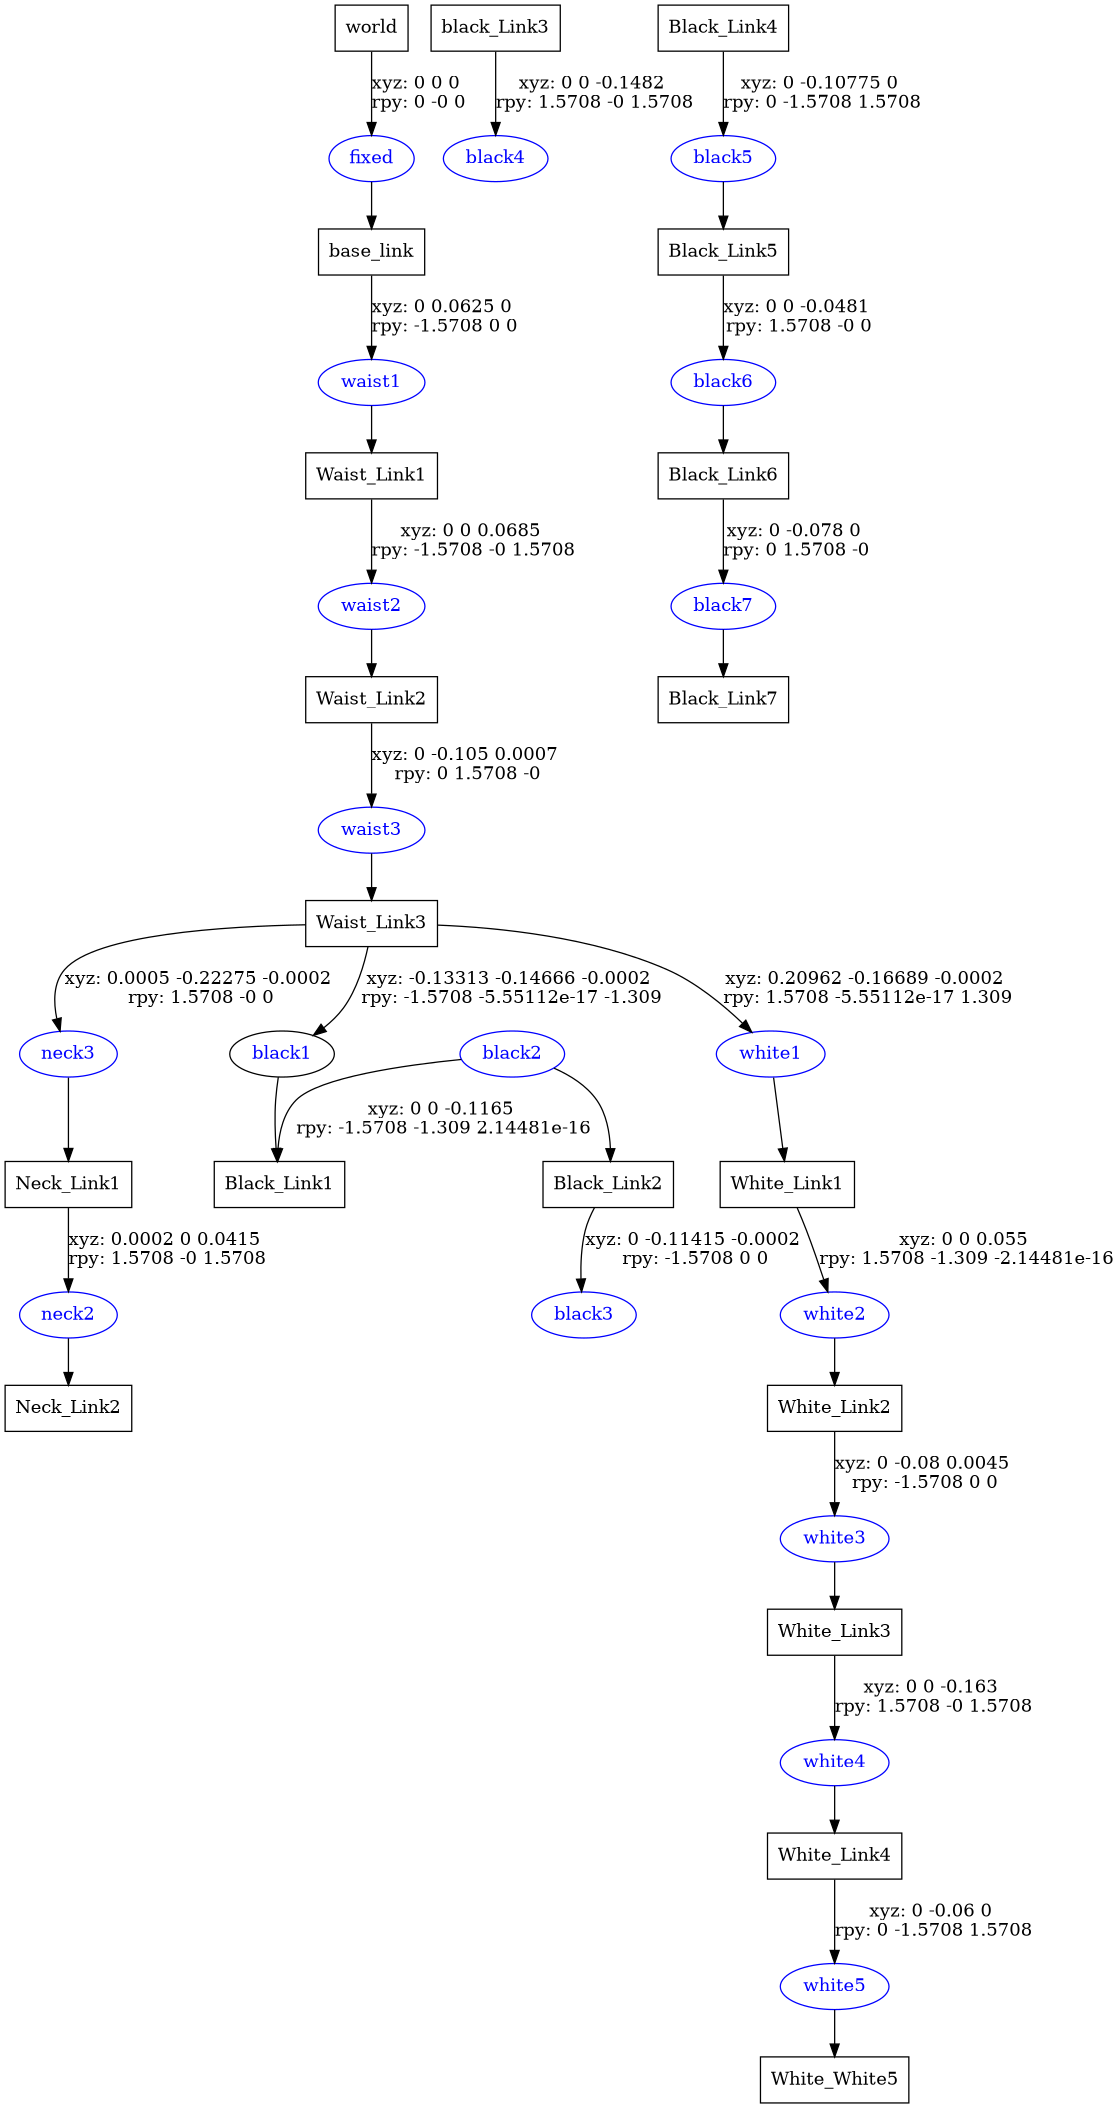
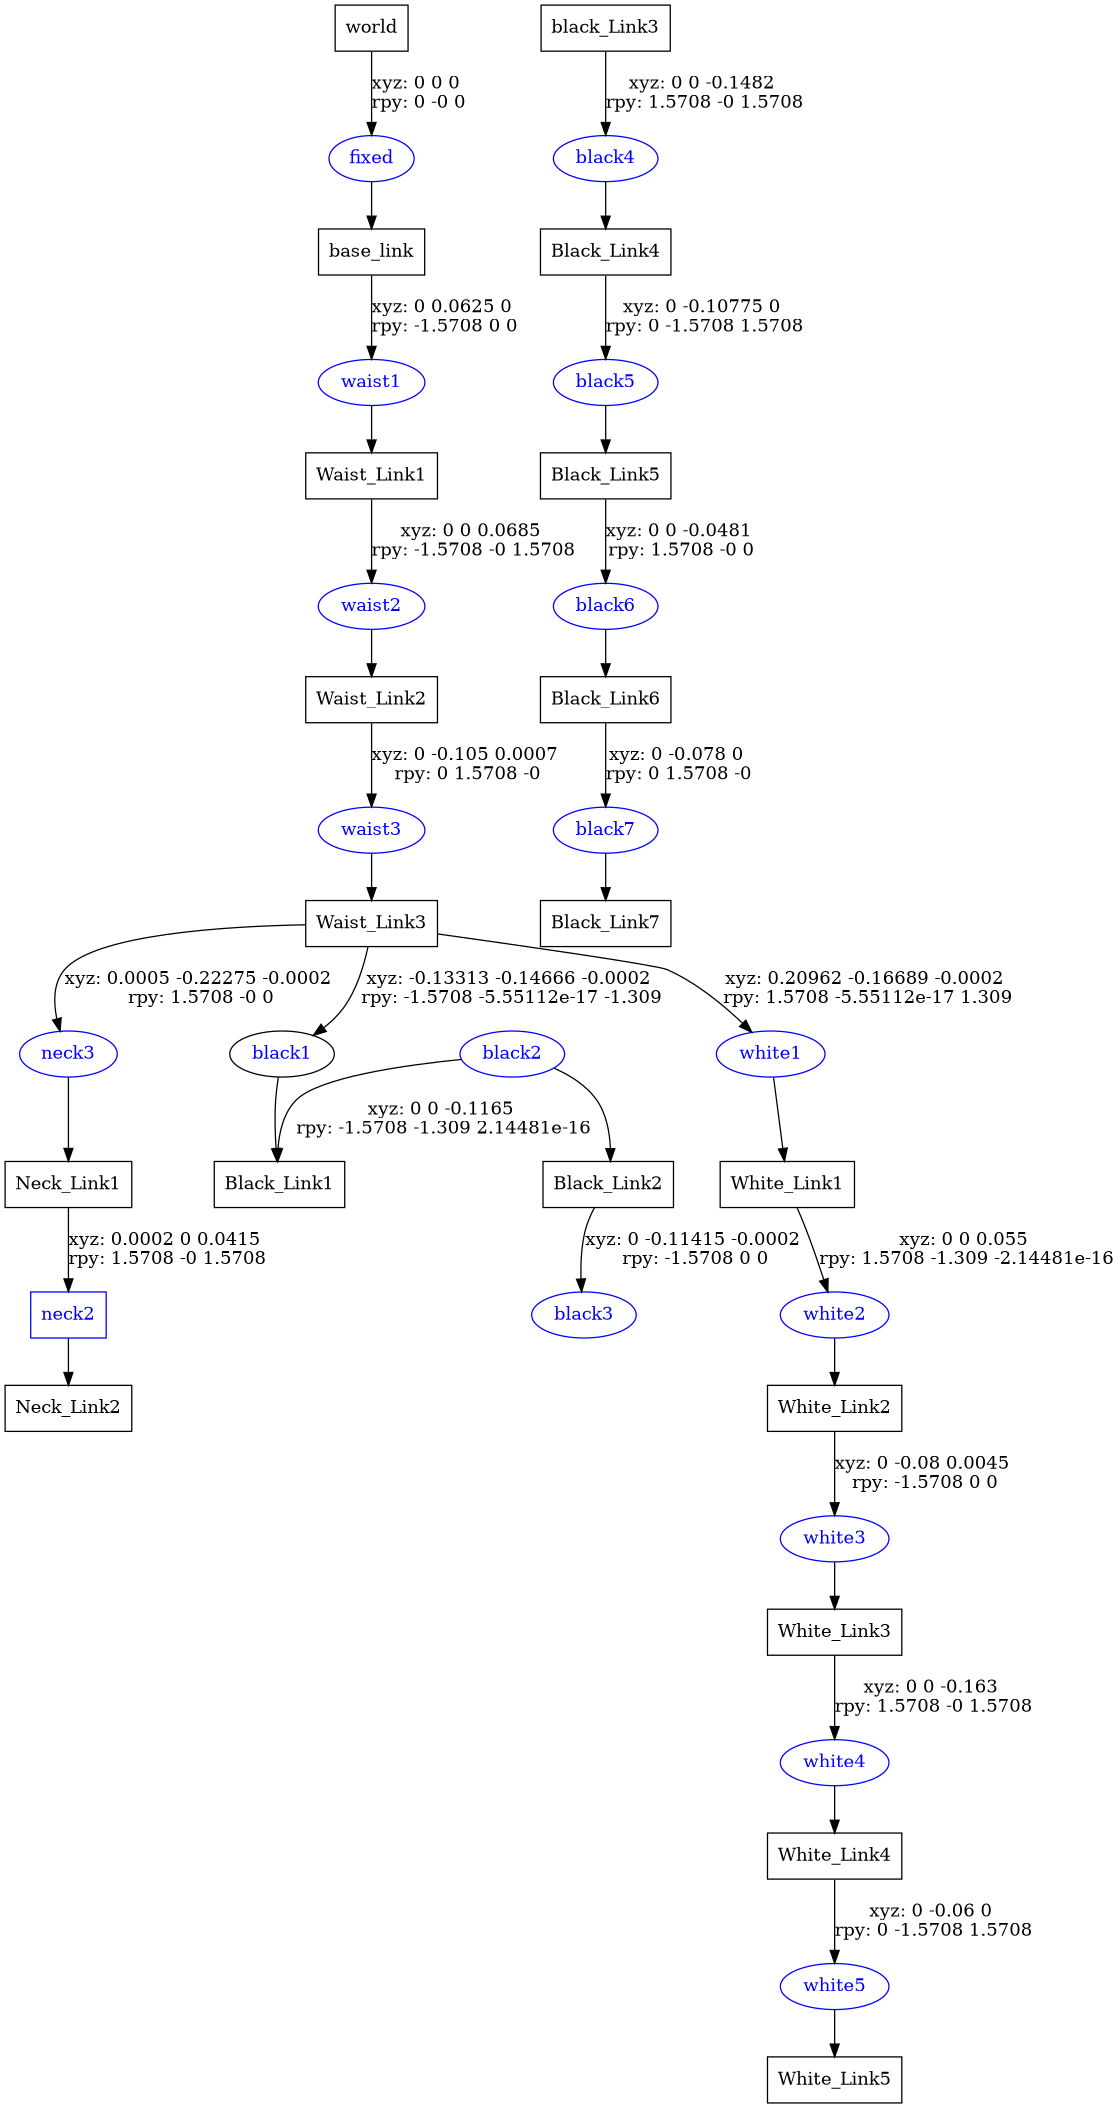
none -> (606, 199)
(68, 1315) -> (68, 1315)
(835, 2080) -> (835, 2080)
